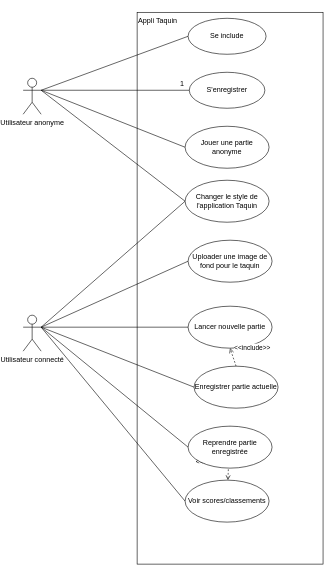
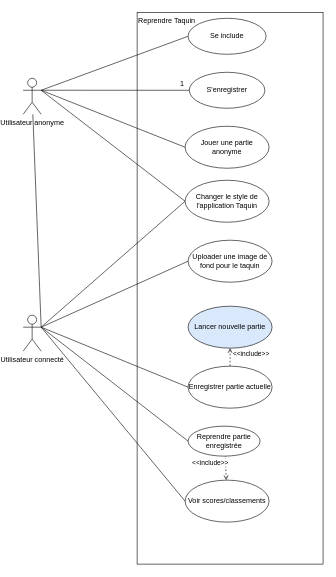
(159, 21) -> (169, 21)
(116, 327) -> (37, 219)
(230, 327) -> (230, 327)
(236, 387) -> (230, 387)
(230, 447) -> (224, 441)
